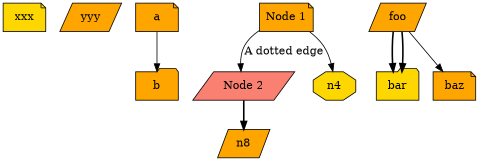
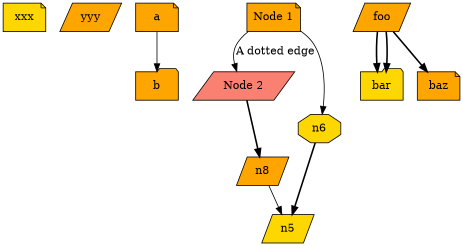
(423, 49) -> (408, 49)
(334, 86) -> (320, 129)
none -> (288, 229)
